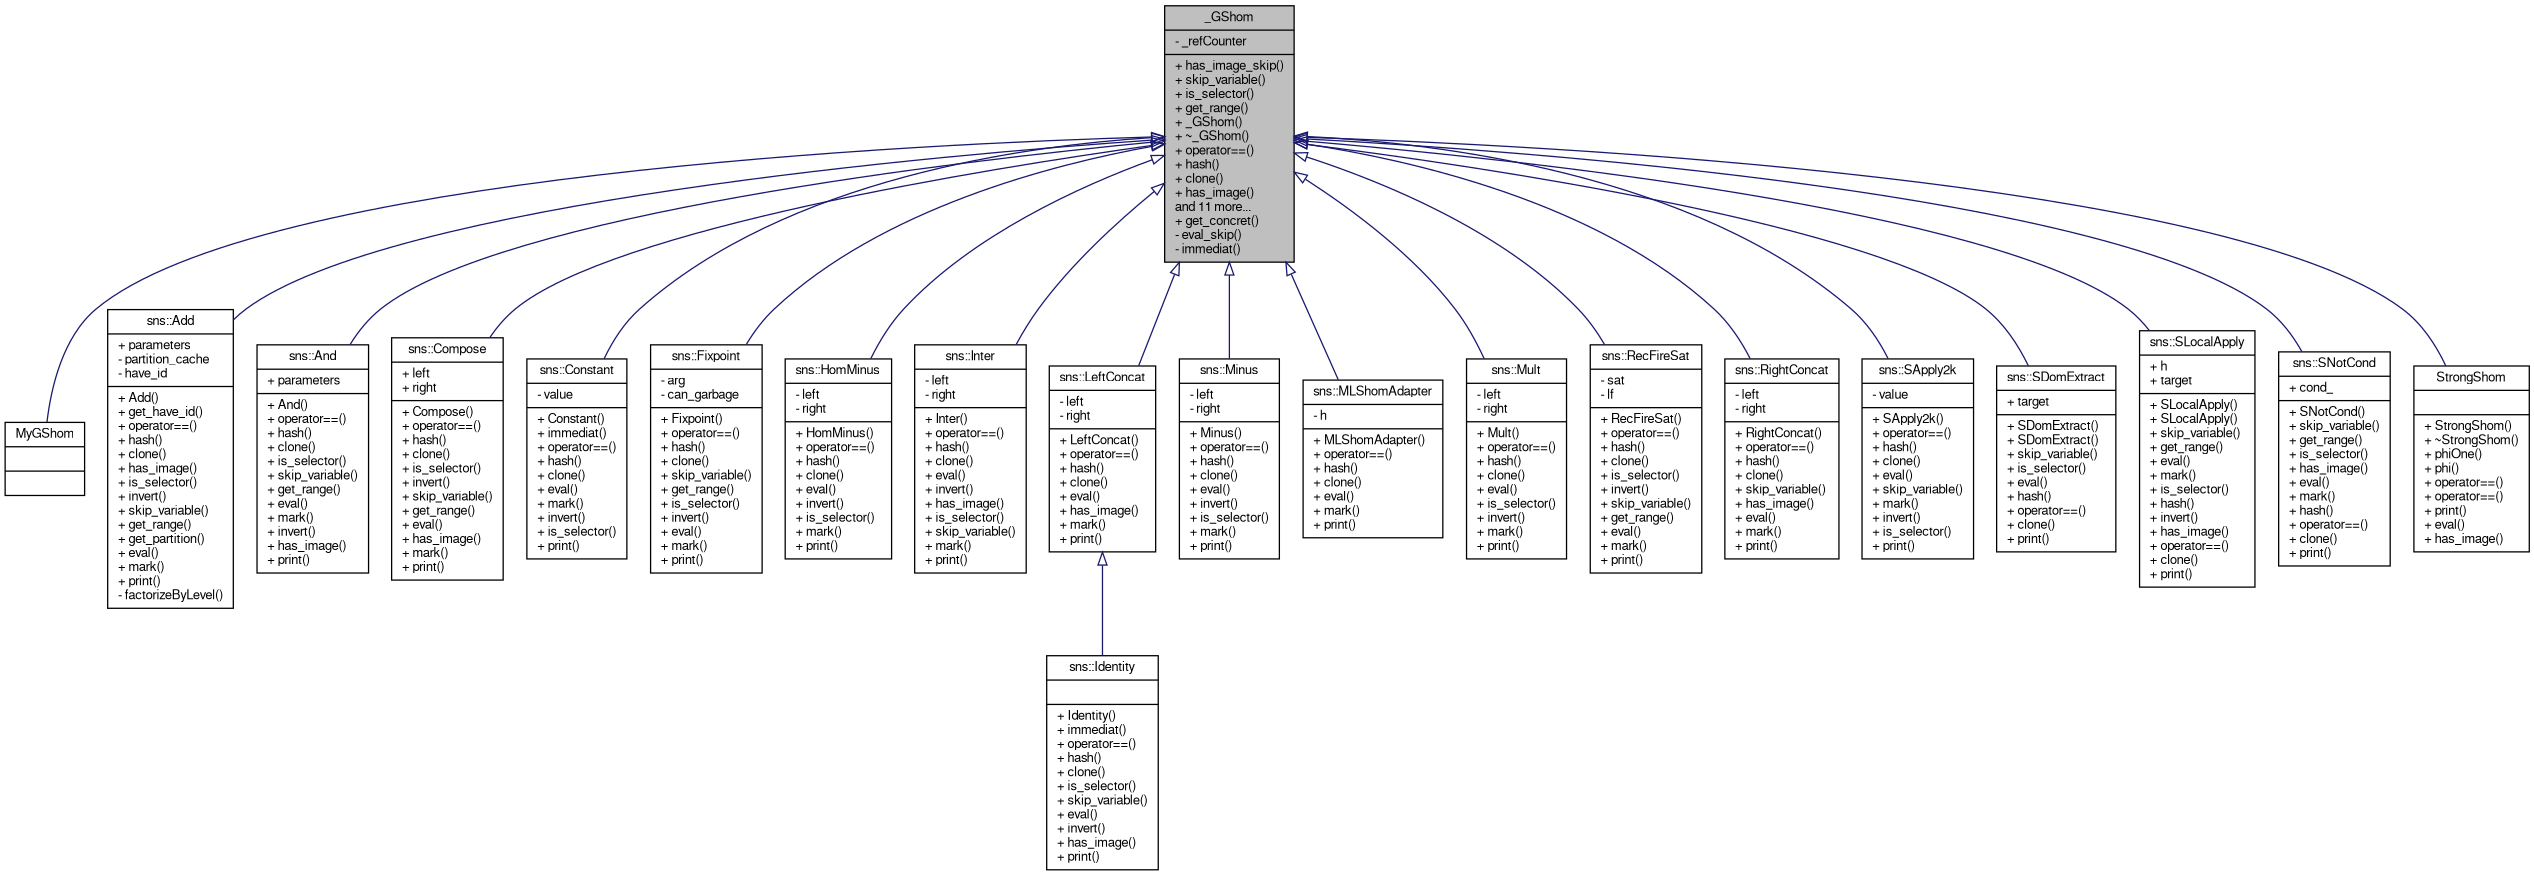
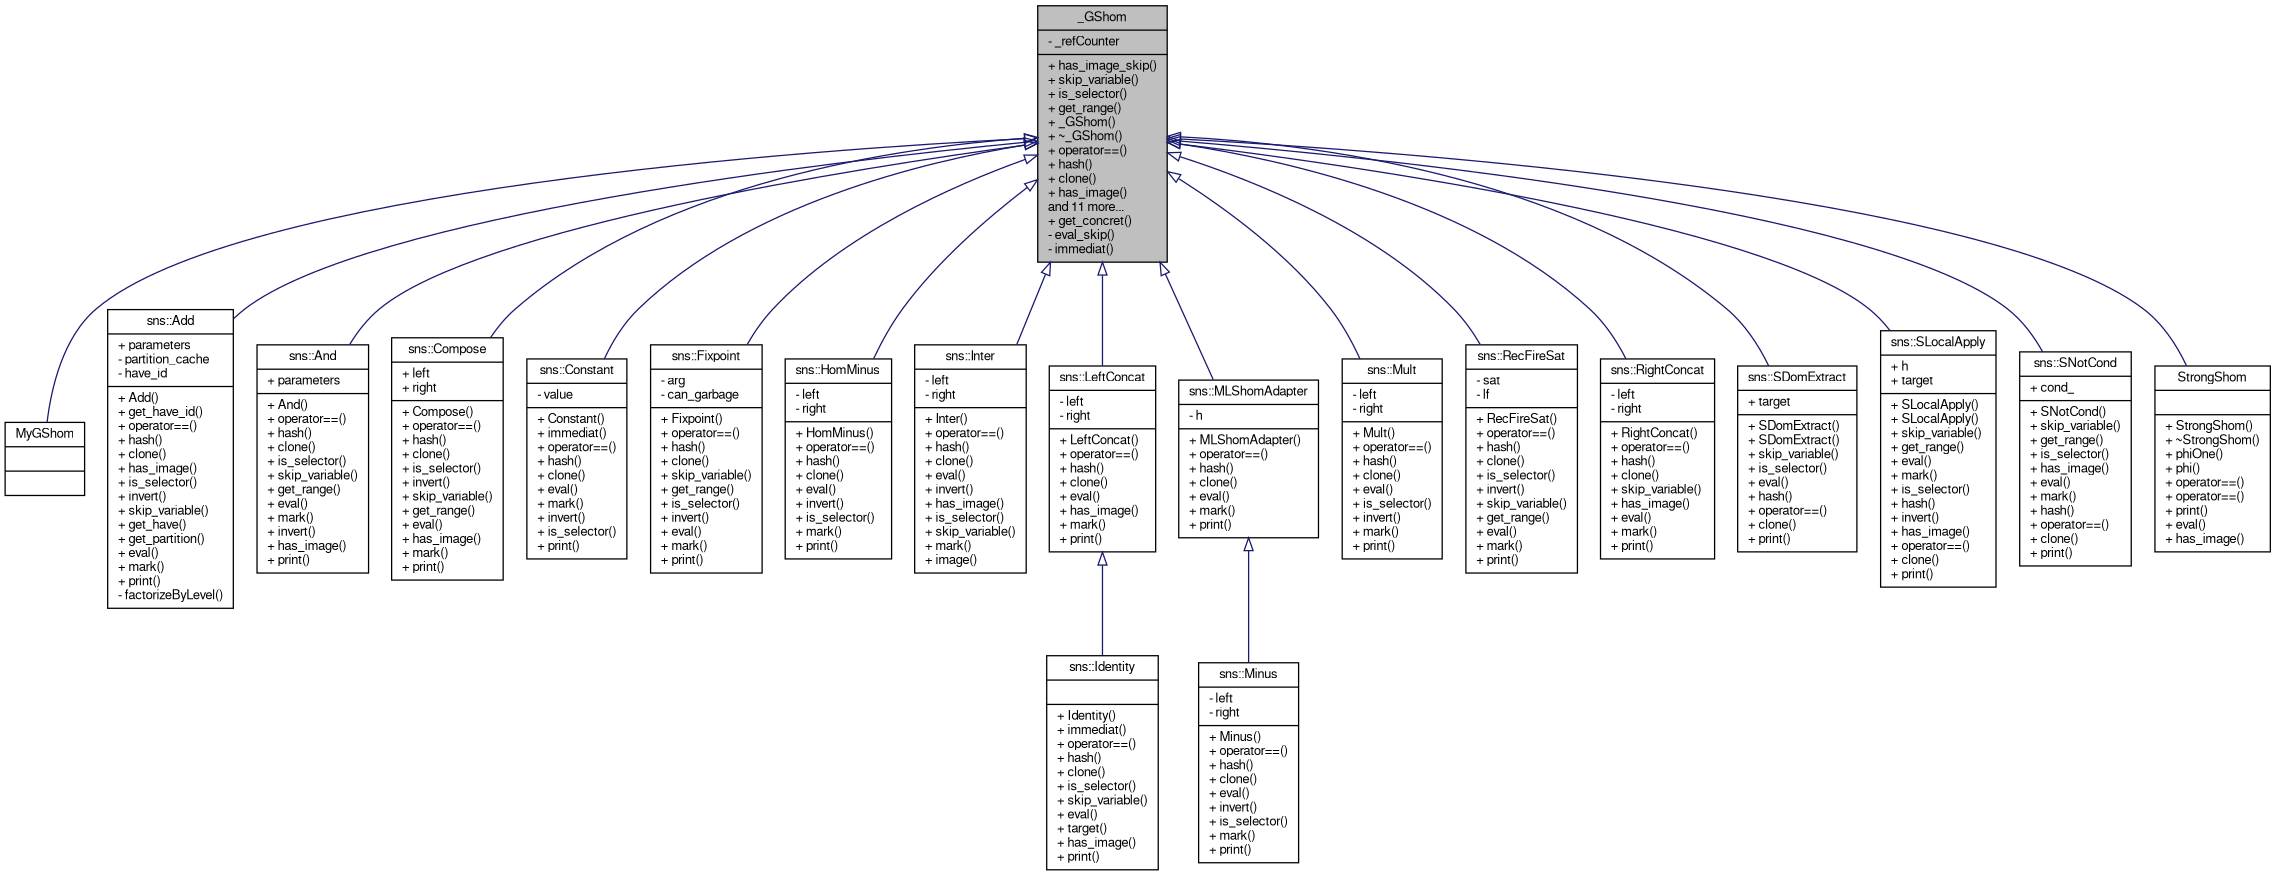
(1229, 317) -> (1249, 607)
(1918, 459) -> none
(155, 525) -> (153, 525)
(947, 560) -> (951, 560)
(1081, 829) -> (1083, 829)
